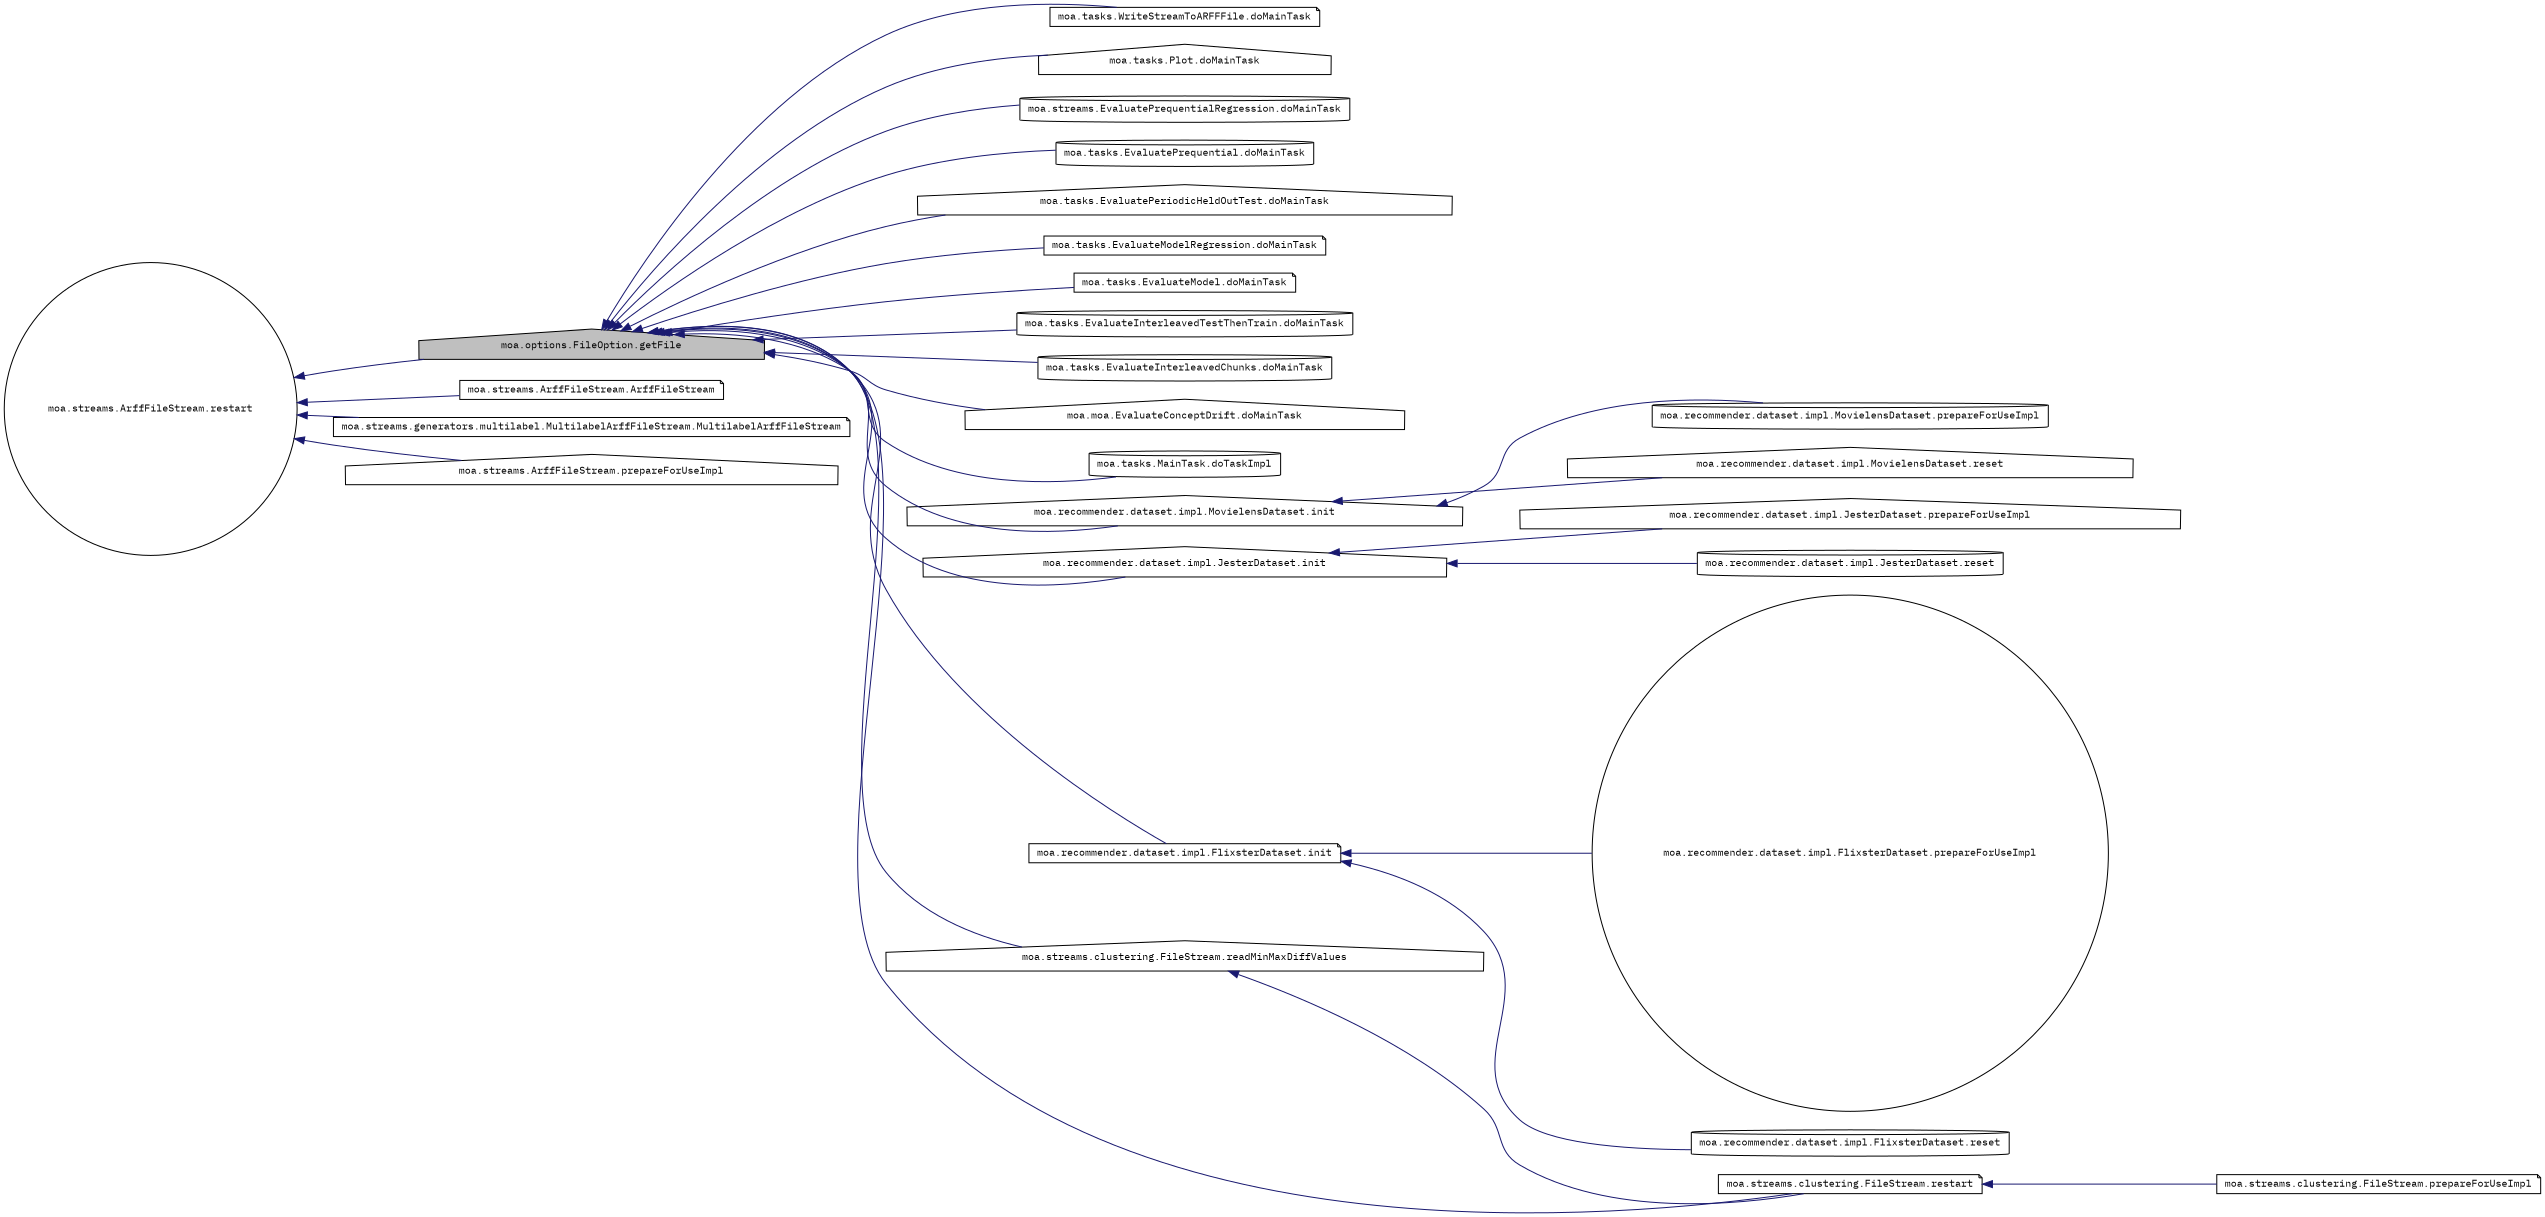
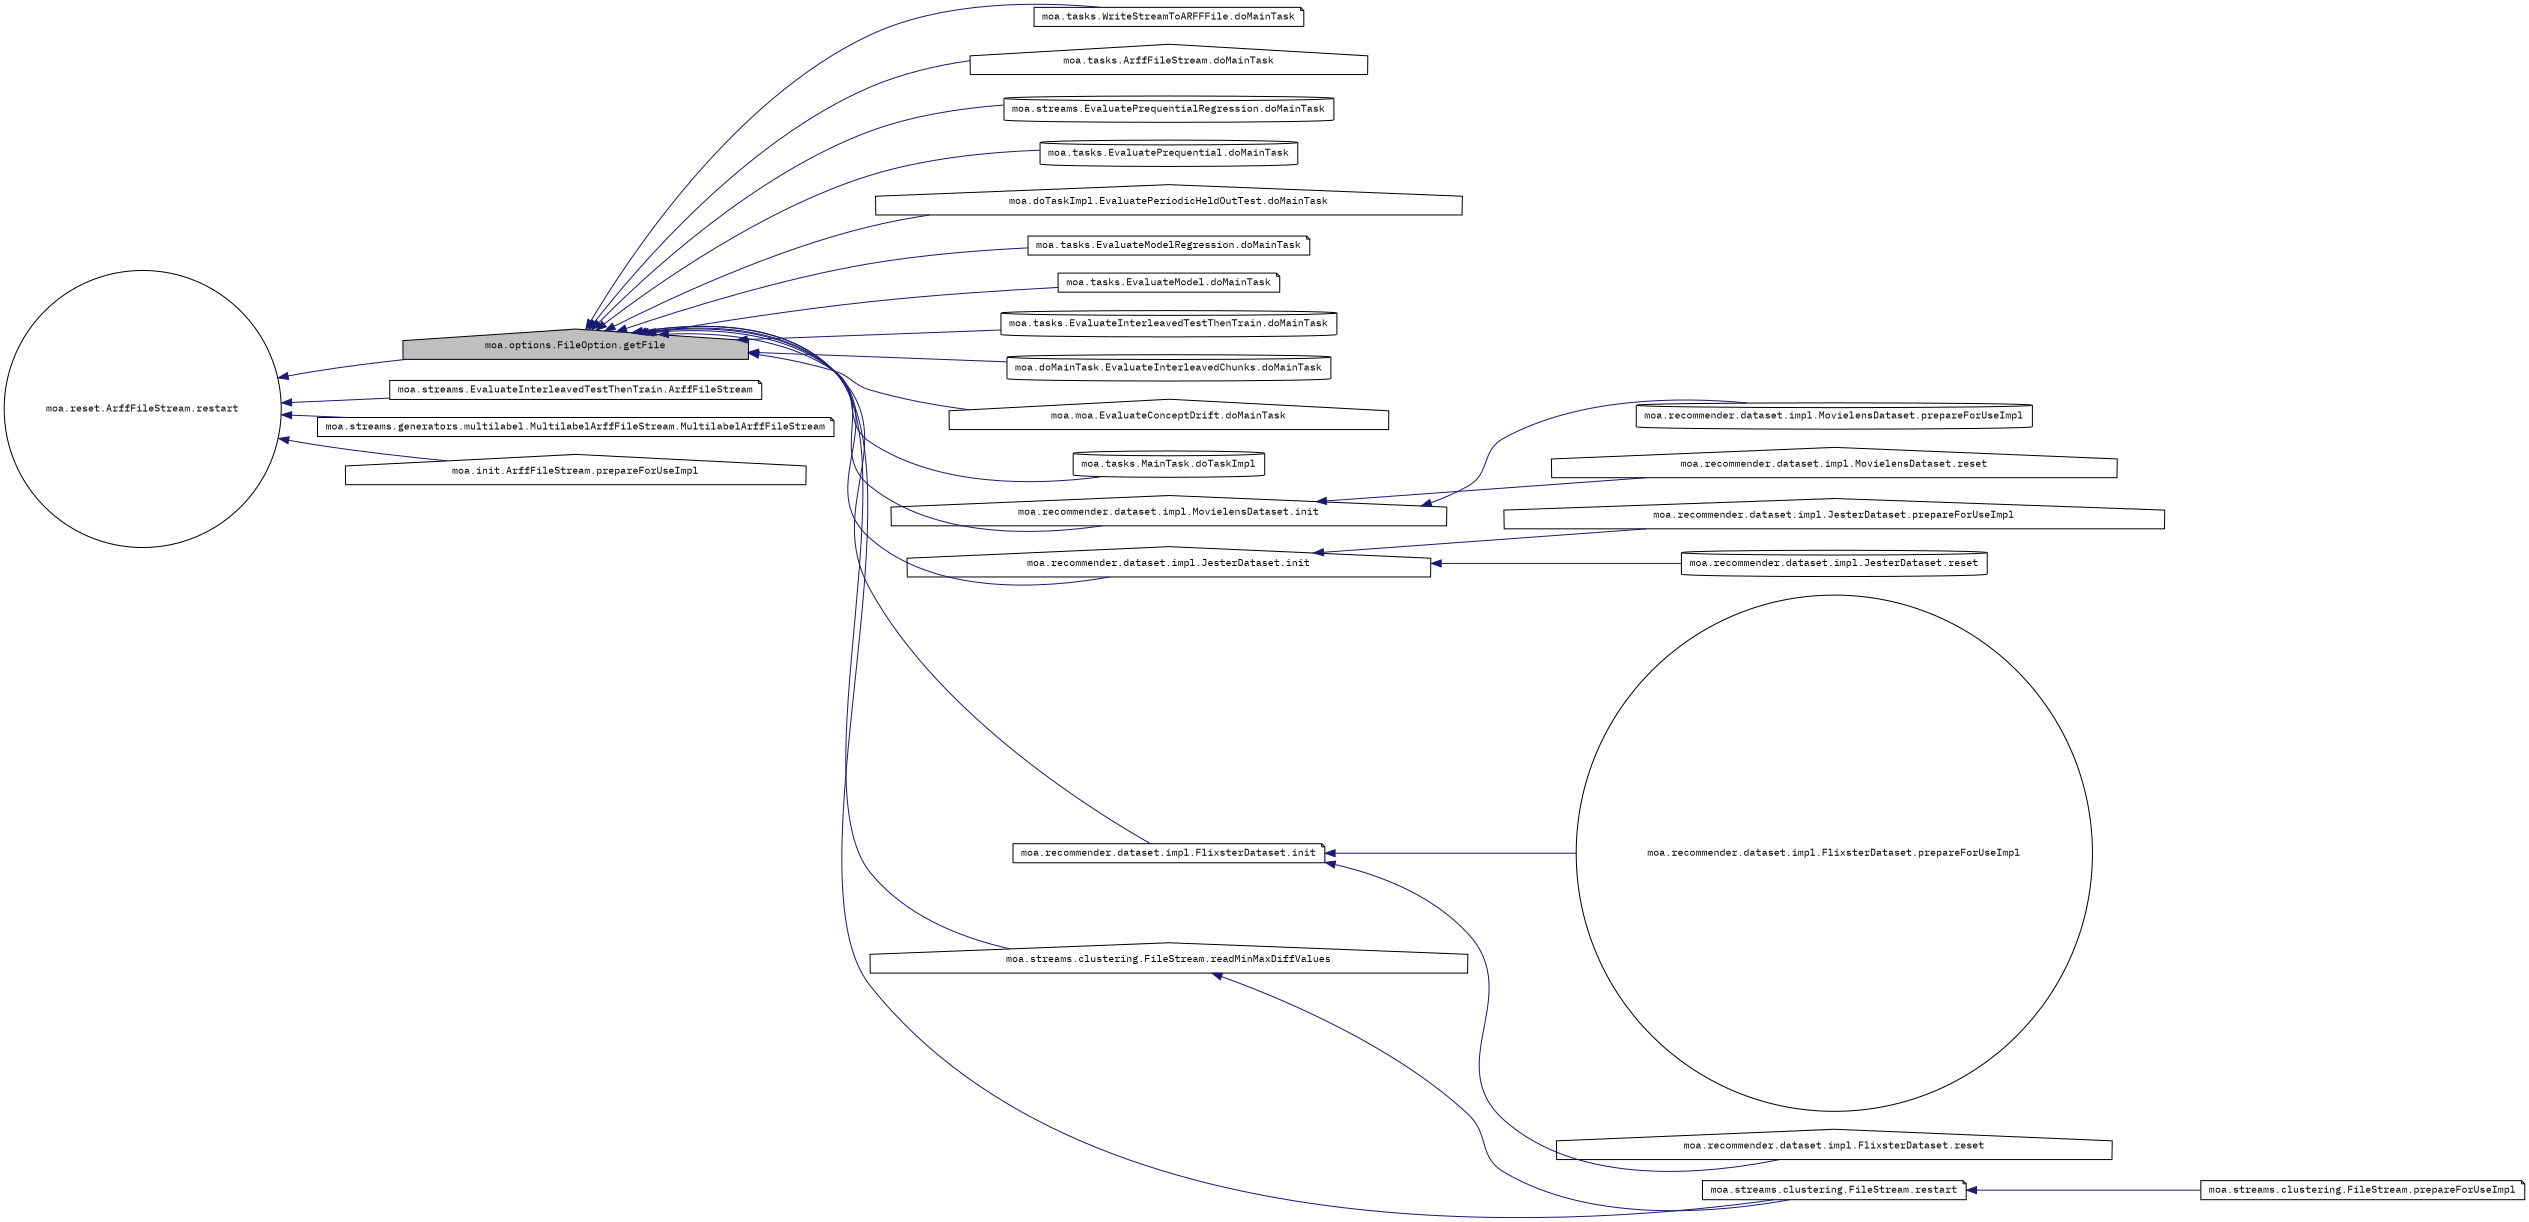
(1185, 61) -> (1169, 61)
(1185, 201) -> (1169, 201)
(1185, 368) -> (1169, 368)
(592, 390) -> (576, 390)
(151, 409) -> (143, 409)
(592, 471) -> (576, 471)
(1850, 1143) -> (1834, 1146)
